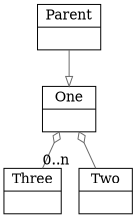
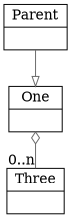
(106, 191) -> none
